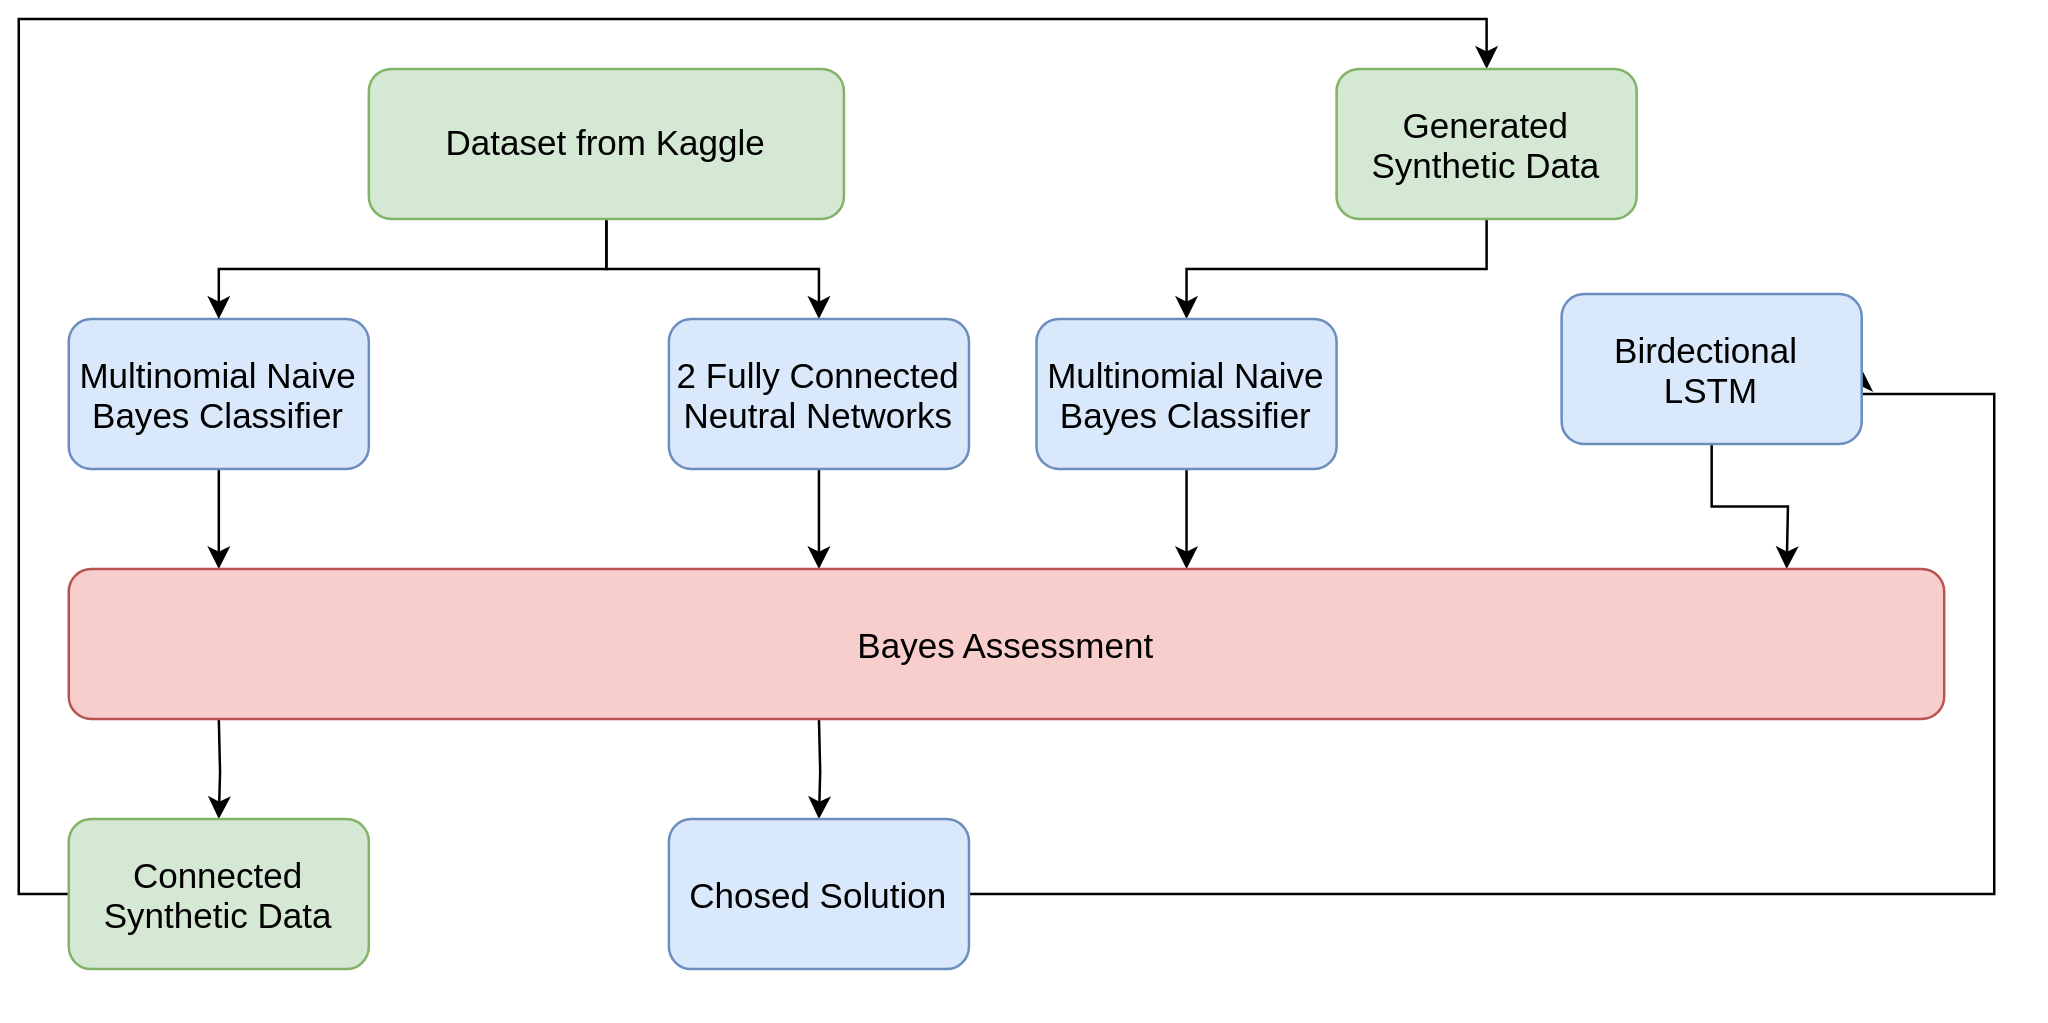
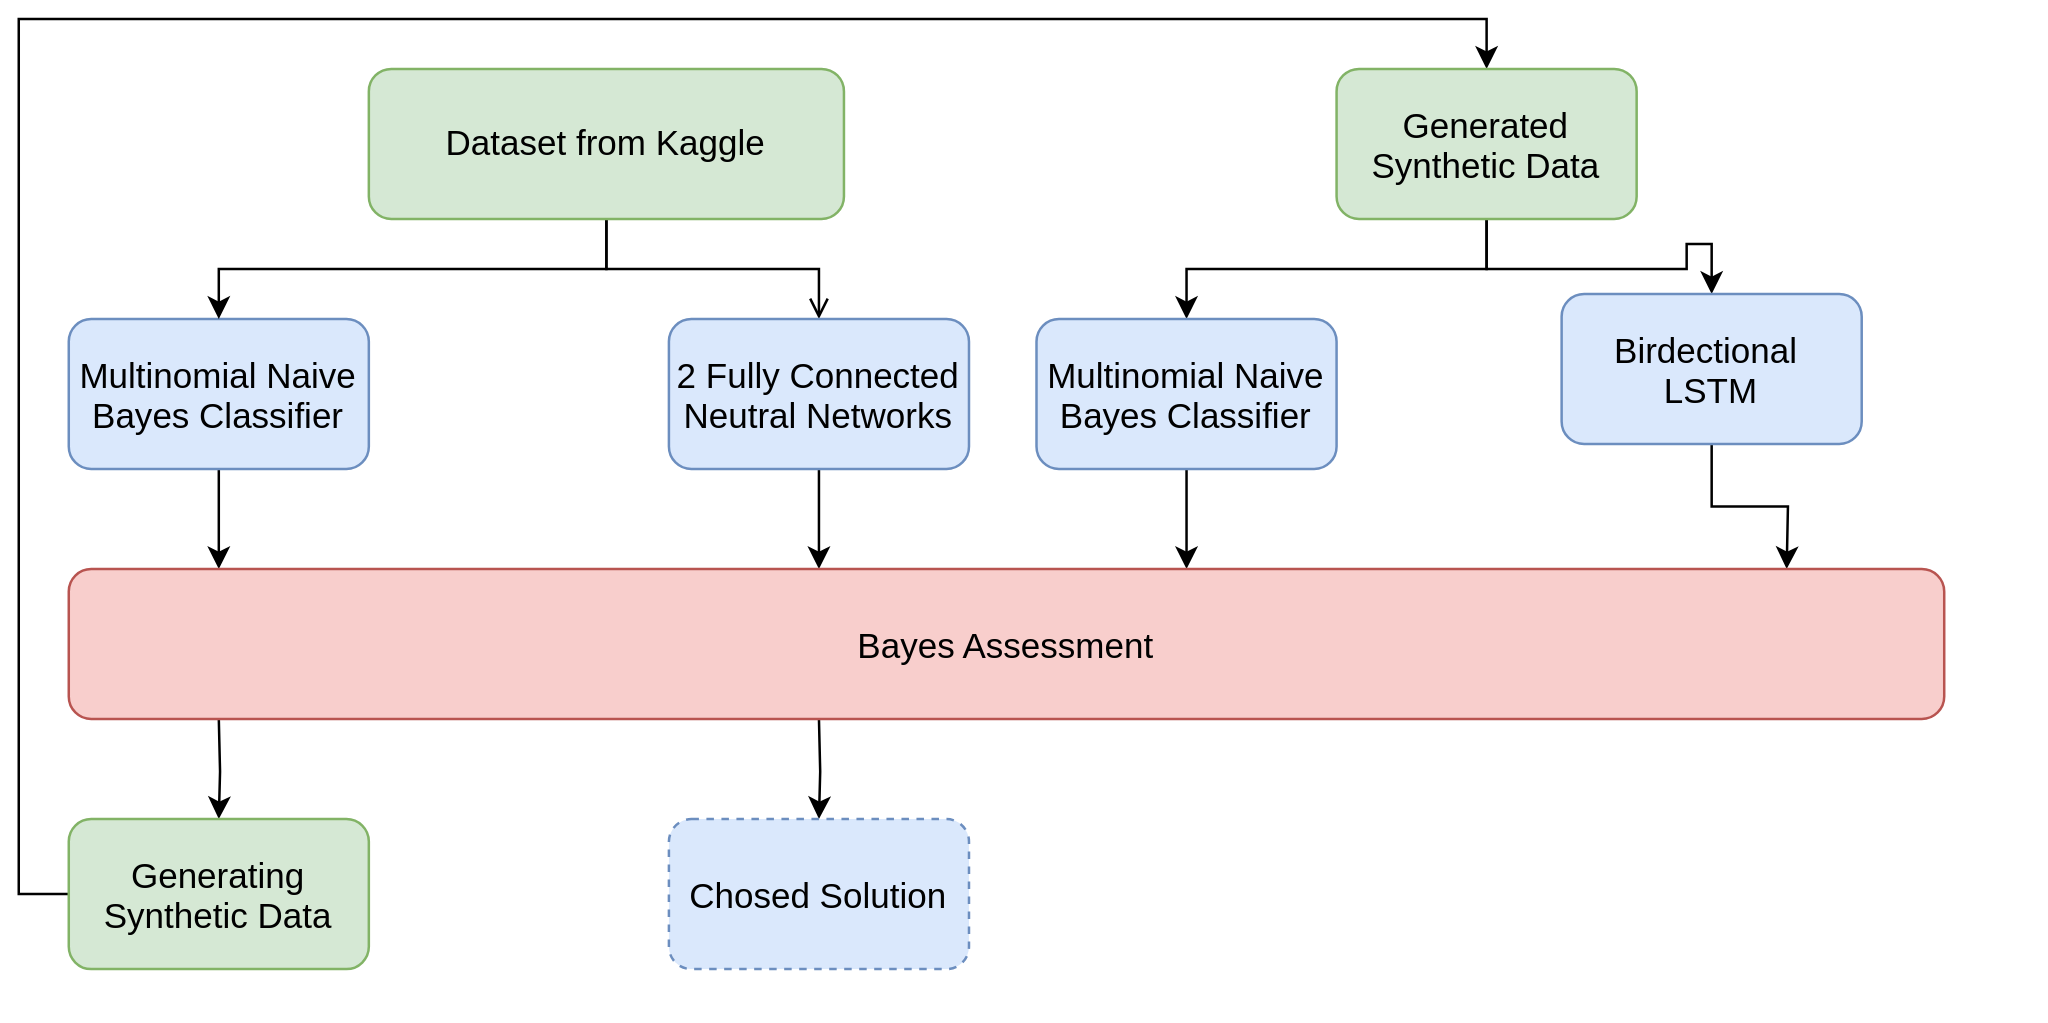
none -> (1628, 269)
(819, 300) -> (819, 304)
(219, 894) -> (219, 894)
(819, 894) -> (819, 894)
(1802, 894) -> none
